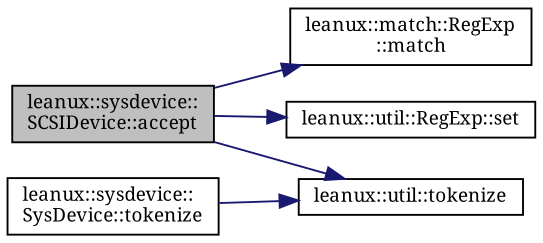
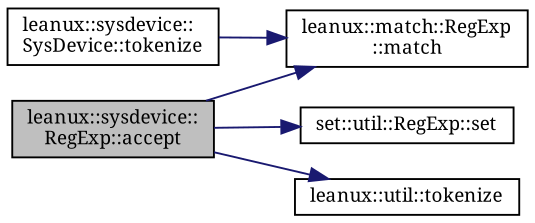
(113, 114) -> (113, 129)
(411, 120) -> (407, 125)
(249, 202) -> (243, 38)
